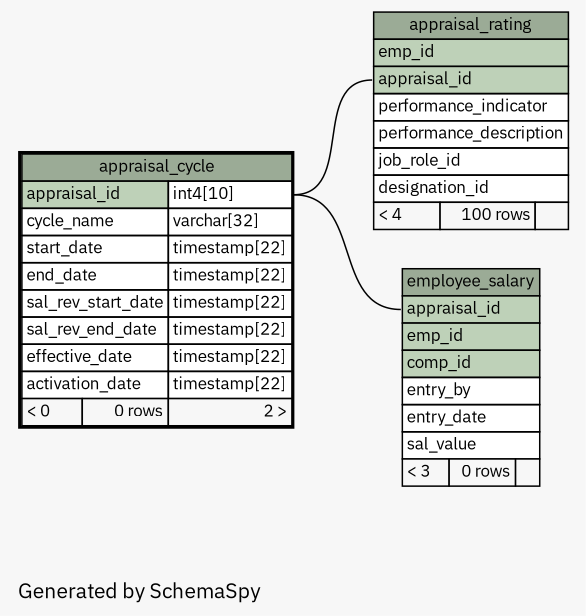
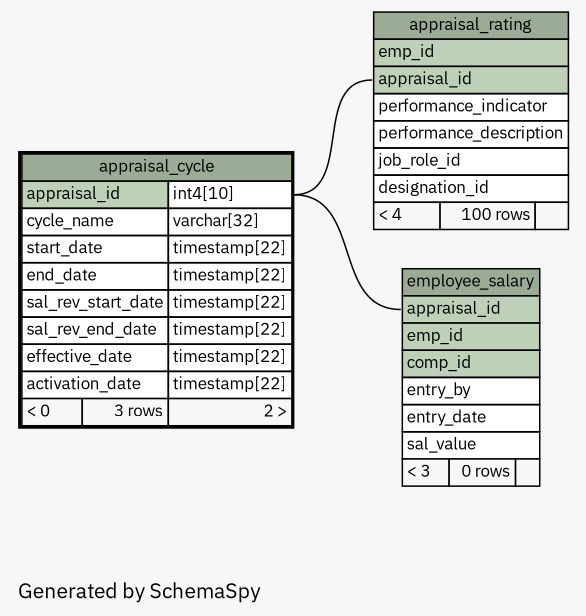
(139, 411) -> (139, 411)
